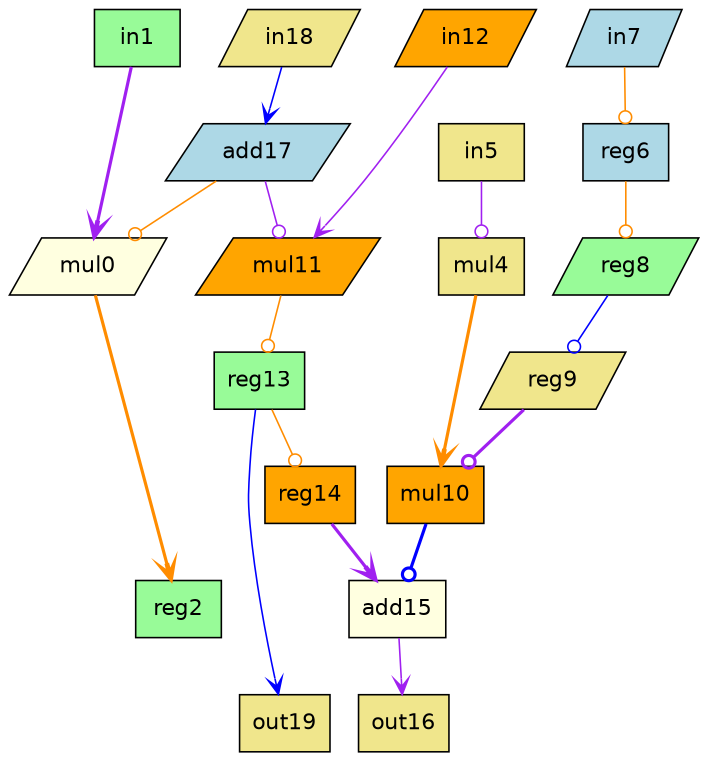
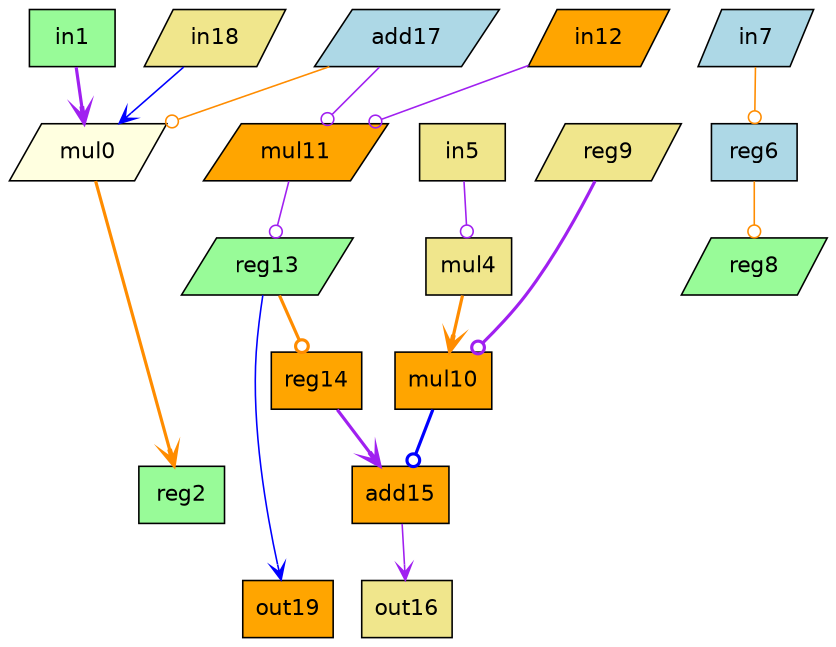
(276, 88) -> (157, 90)
(389, 148) -> (455, 92)
(275, 318) -> (283, 203)
(593, 318) -> none
(259, 381) -> (267, 266)
(282, 432) -> (289, 318)
(397, 609) -> (401, 495)
(285, 723) -> (288, 609)
